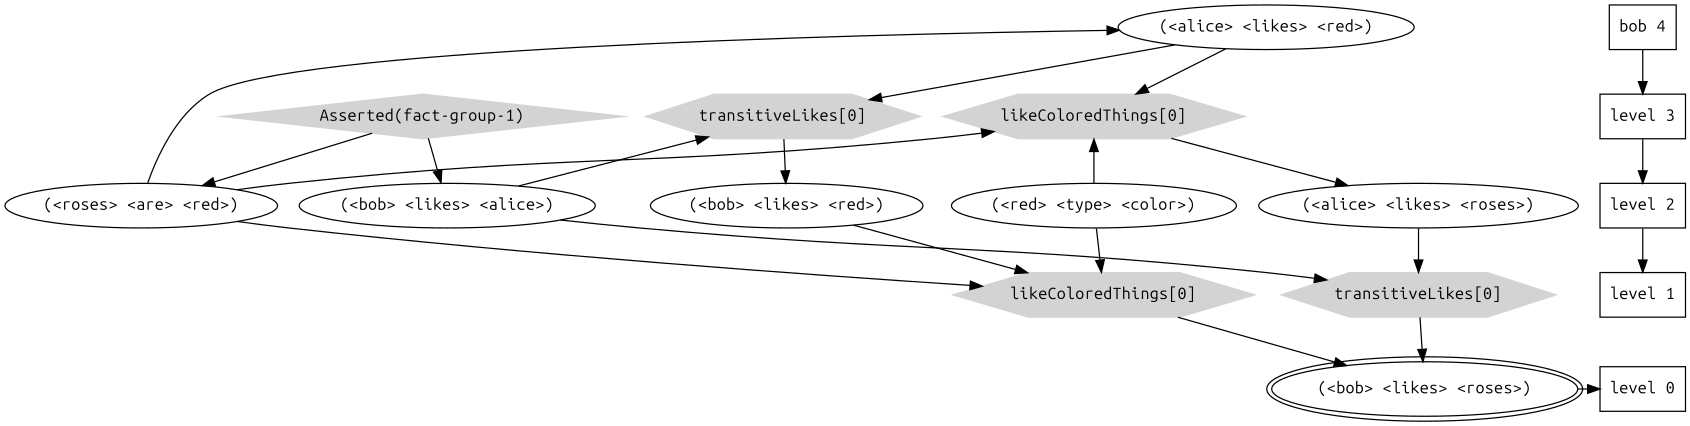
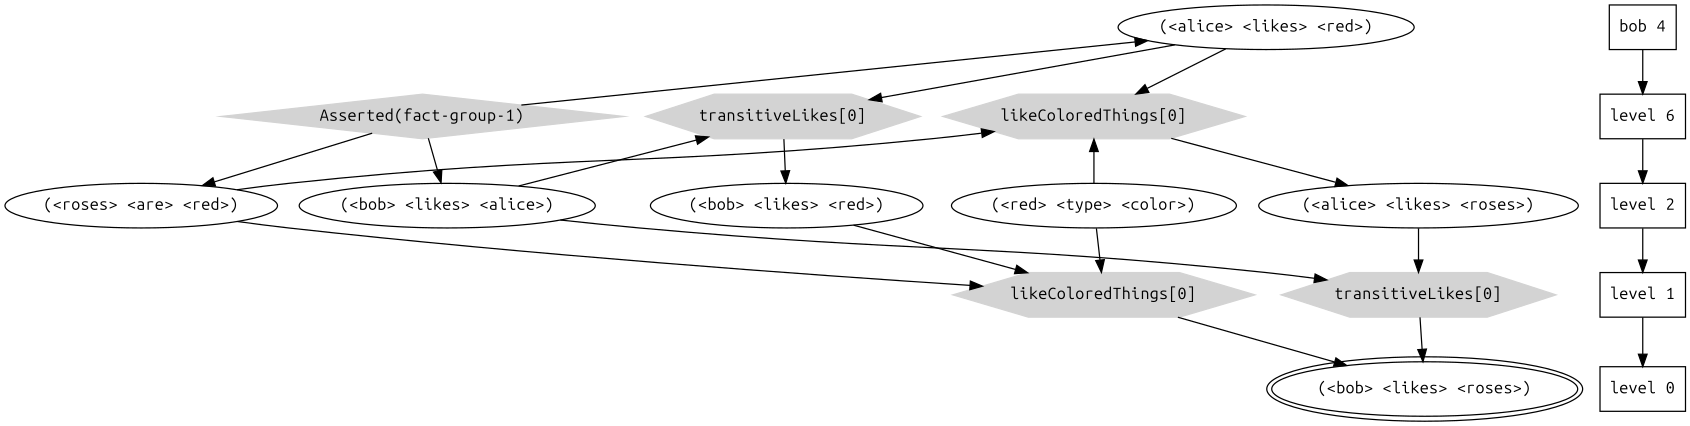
(601, 46) -> (828, 74)
(1643, 116) -> (1643, 116)
(1582, 389) -> (1643, 336)
